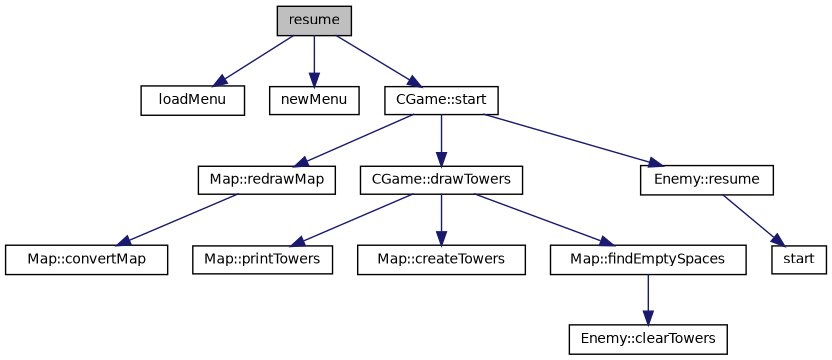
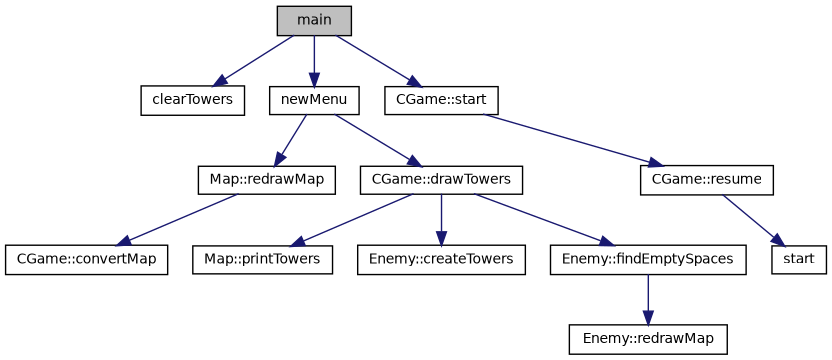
(314, 21) -> (314, 21)
(193, 101) -> (193, 101)
(442, 133) -> (372, 137)
(361, 138) -> (294, 134)
(707, 180) -> (707, 180)
(87, 260) -> (87, 260)
(442, 260) -> (442, 260)
(648, 260) -> (648, 260)
(648, 340) -> (648, 340)
